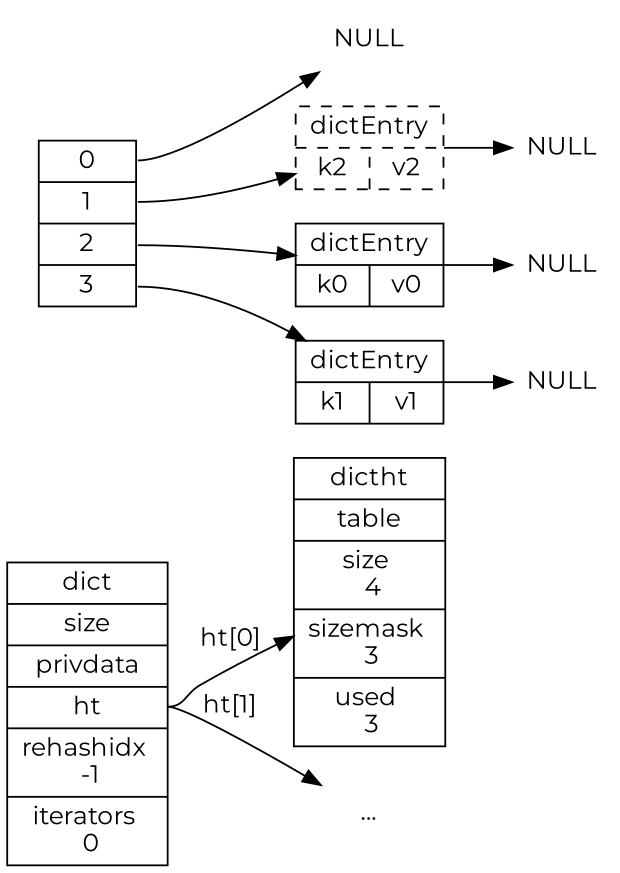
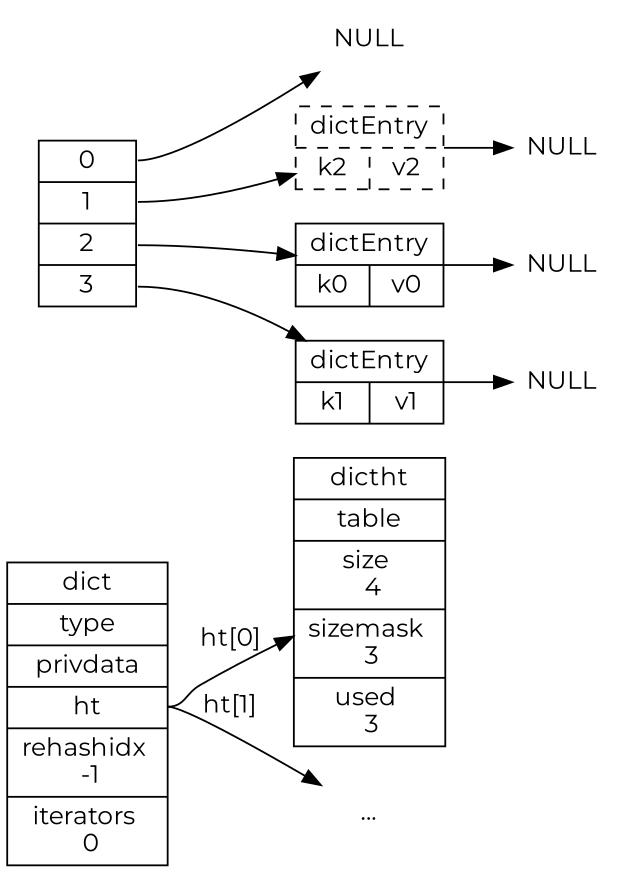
(87, 624) -> (87, 624)
